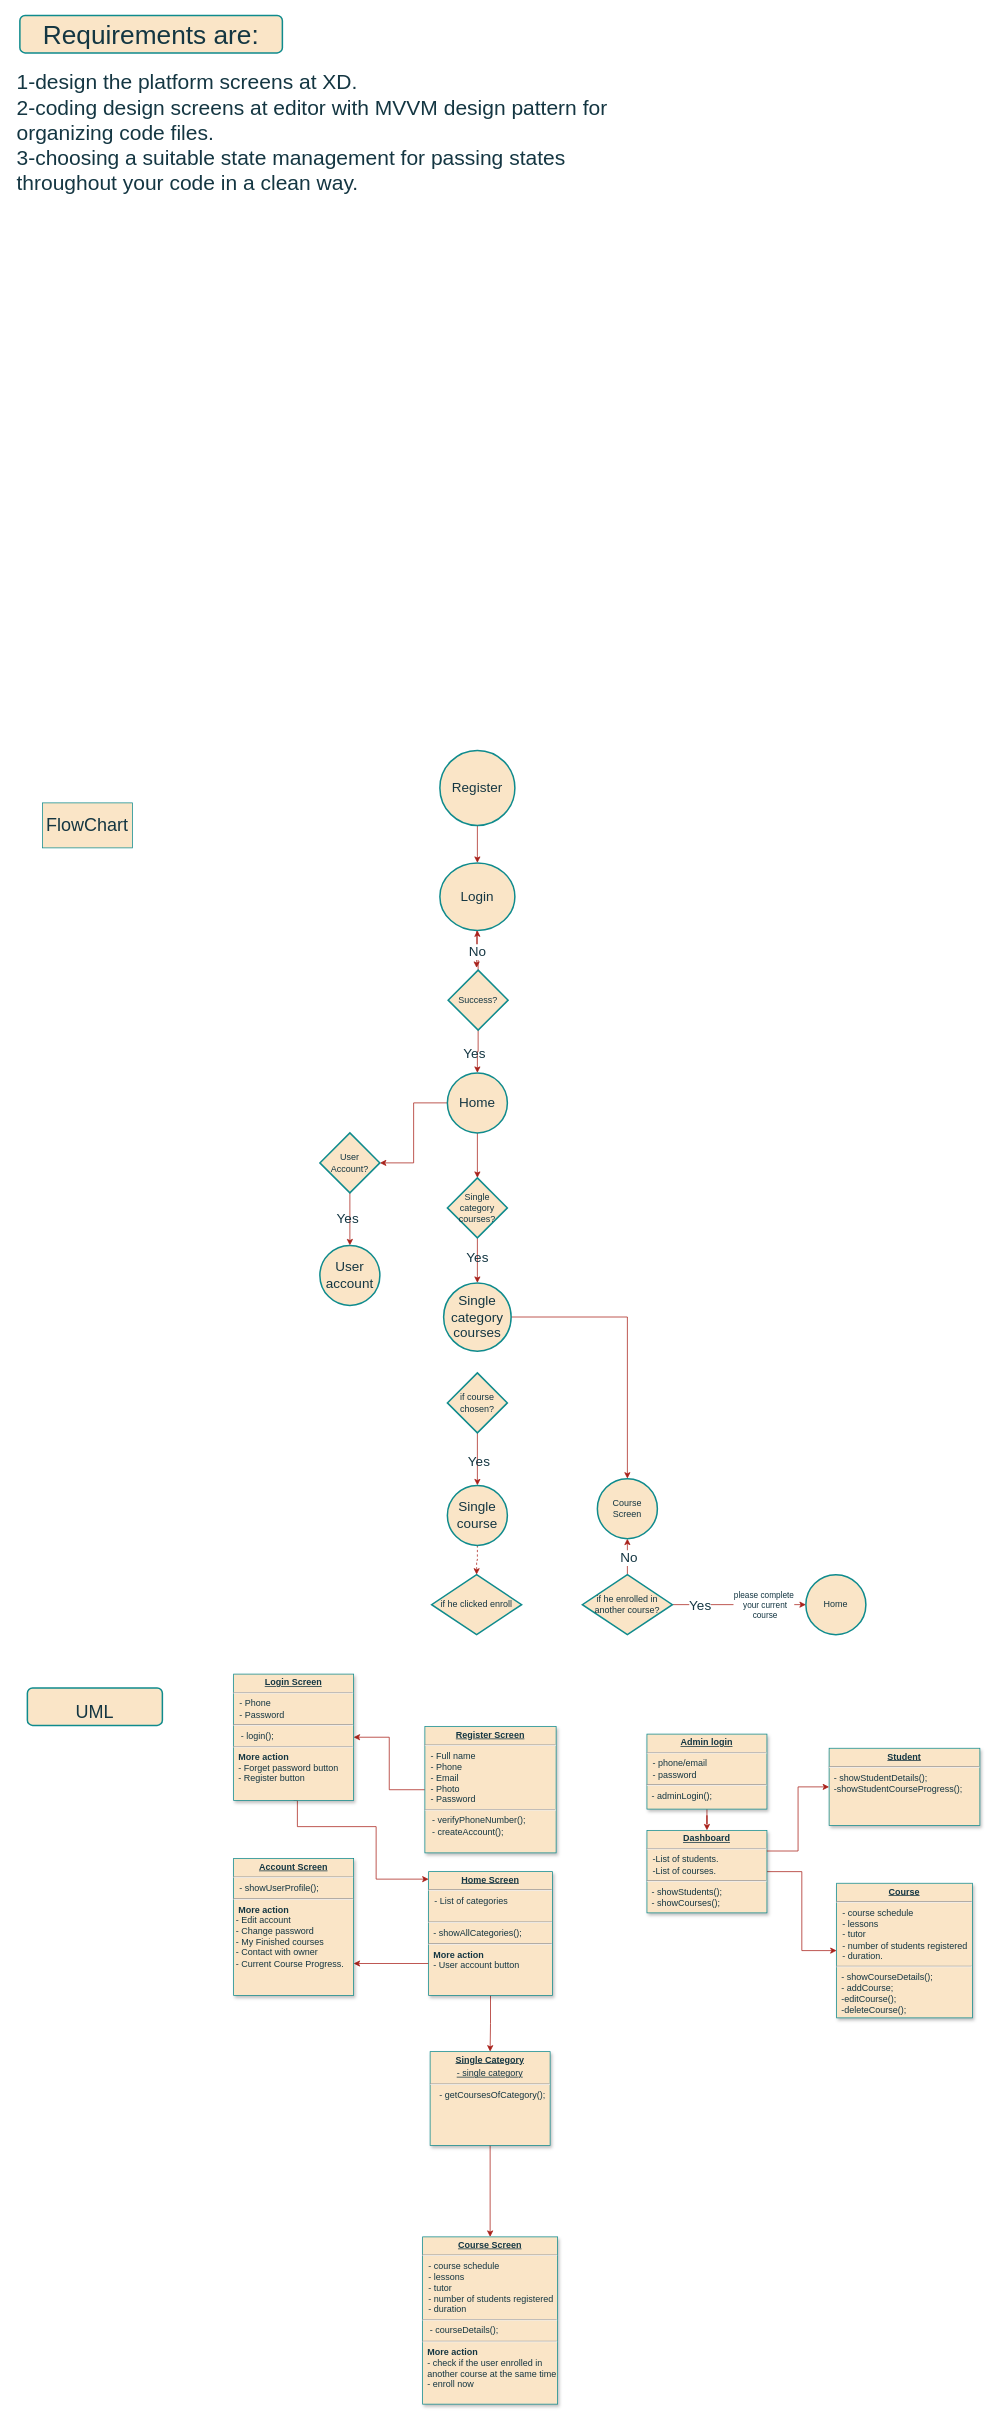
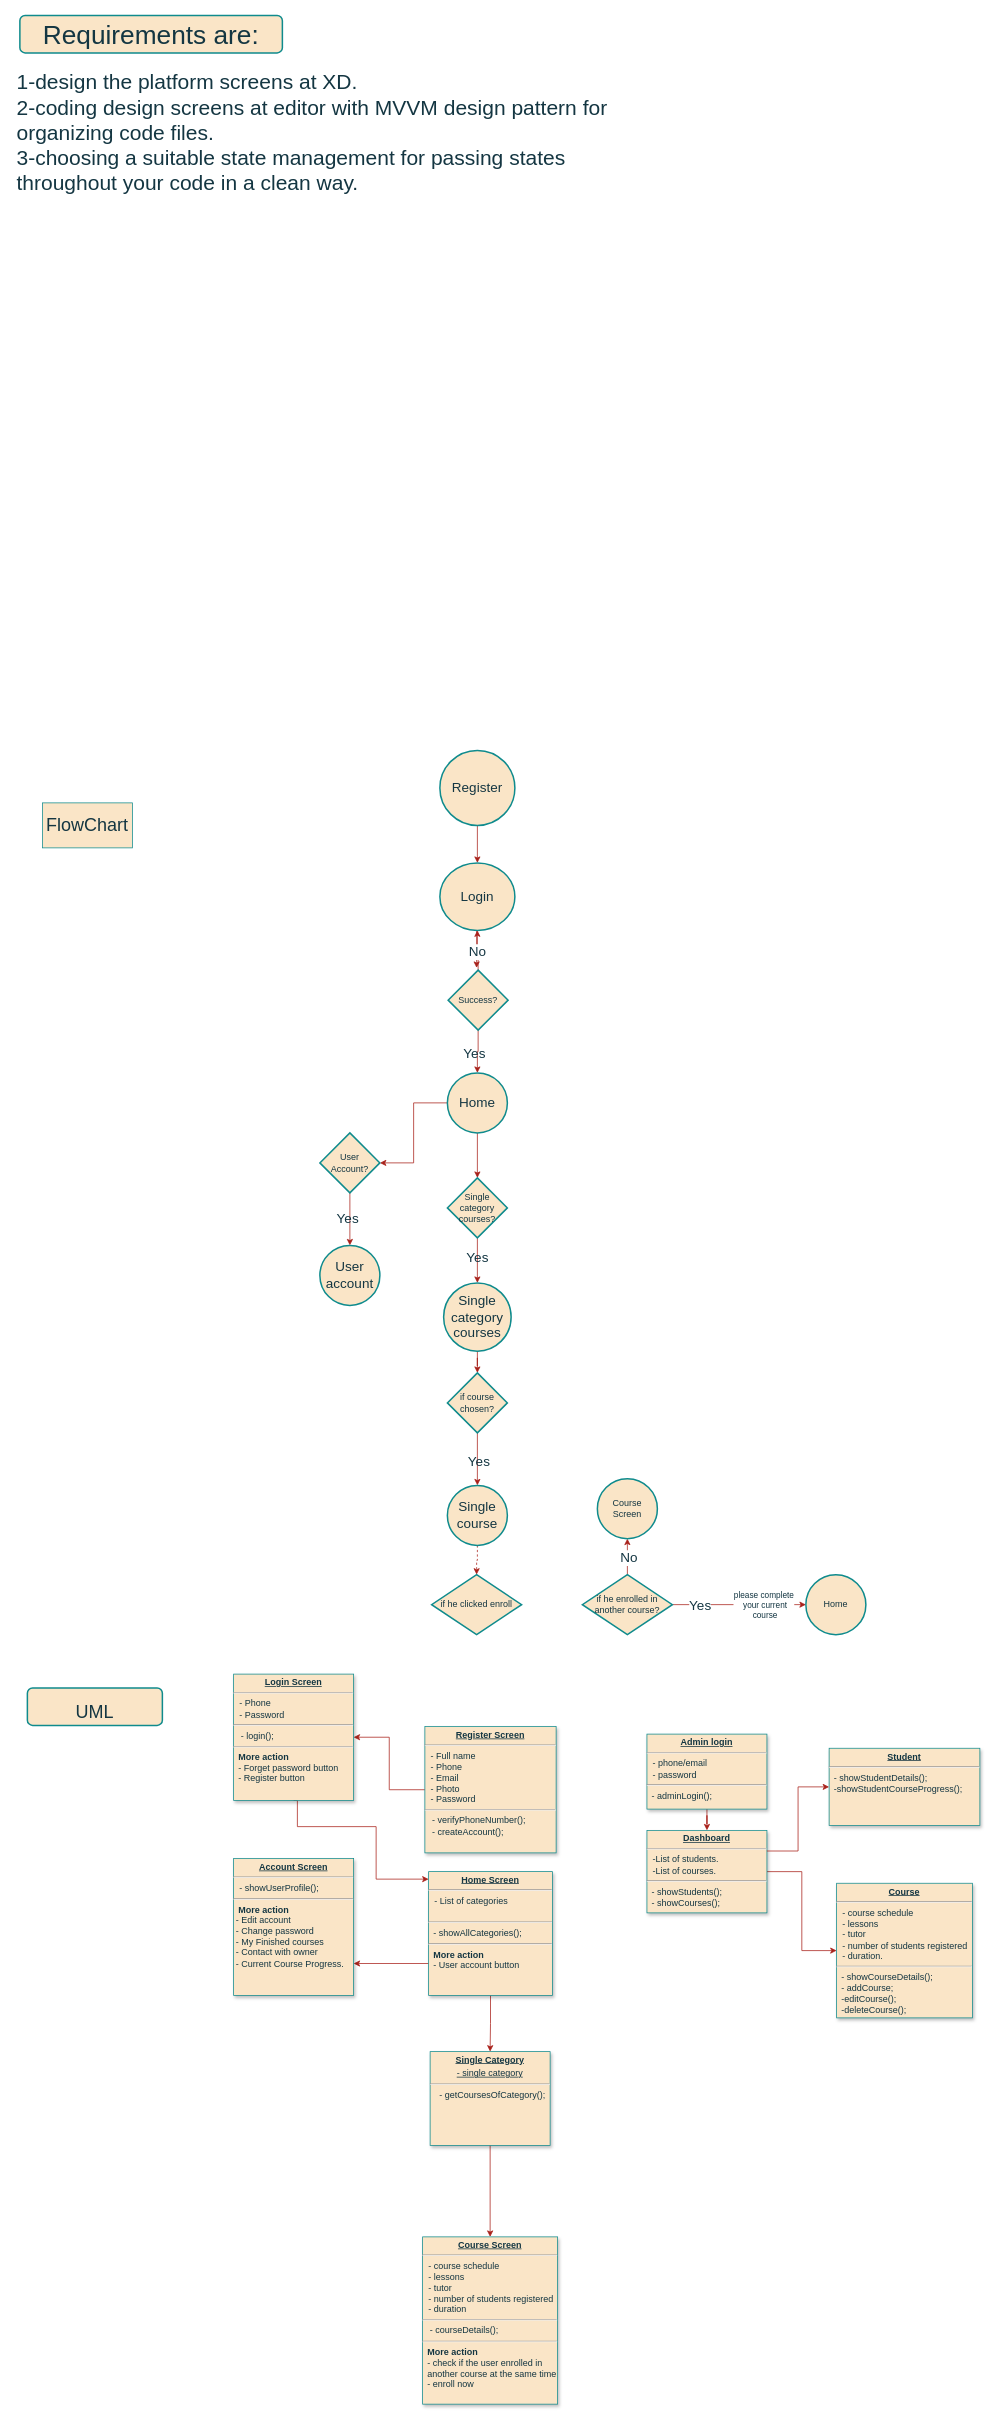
(627, 1394) -> (477, 1365)
